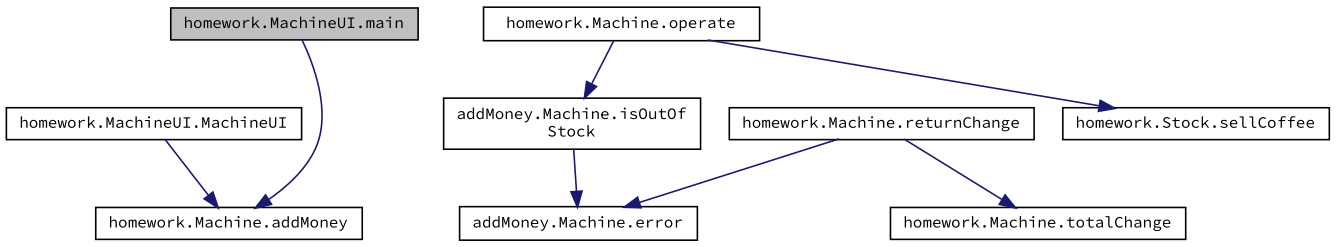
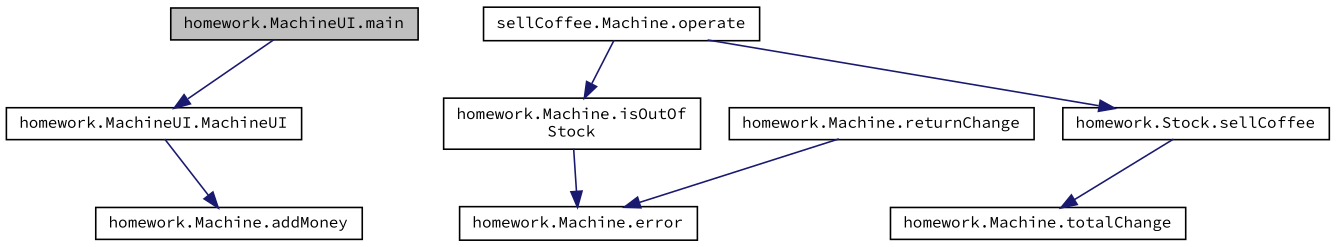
(622, 24) -> (622, 24)
(572, 124) -> (572, 124)
(321, 127) -> (231, 69)
(953, 169) -> (1124, 169)
(578, 223) -> (578, 223)
